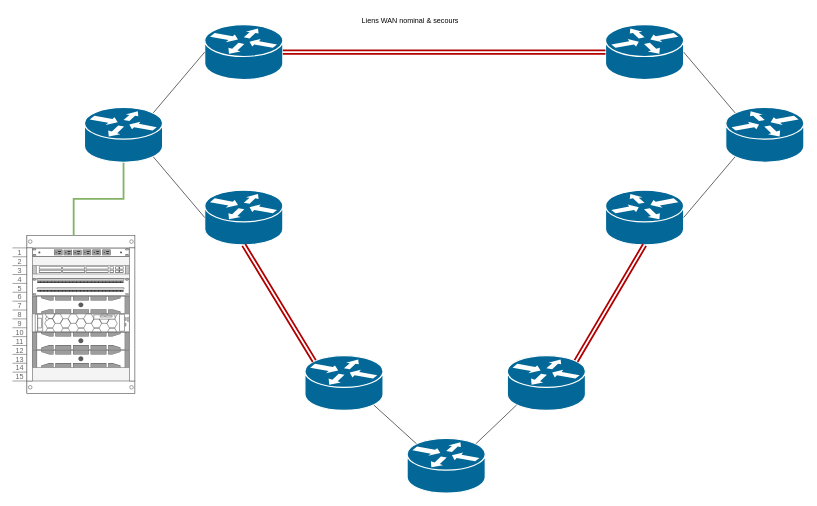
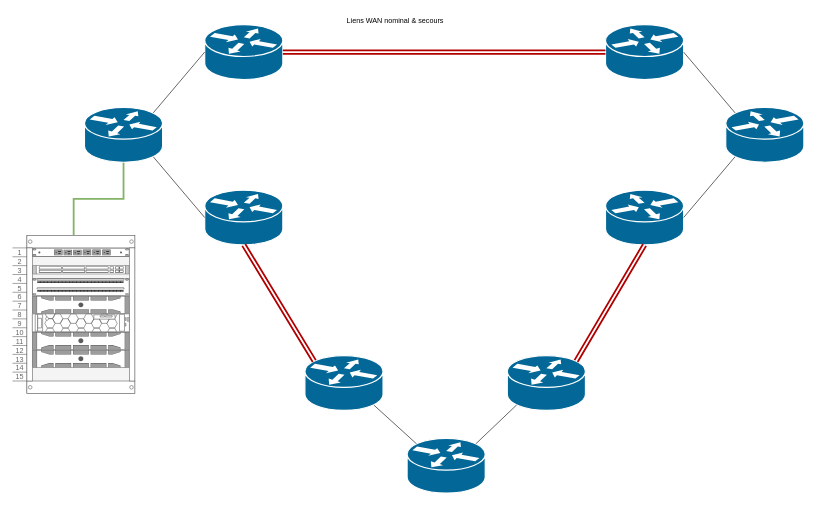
(410, 21) -> (395, 21)
